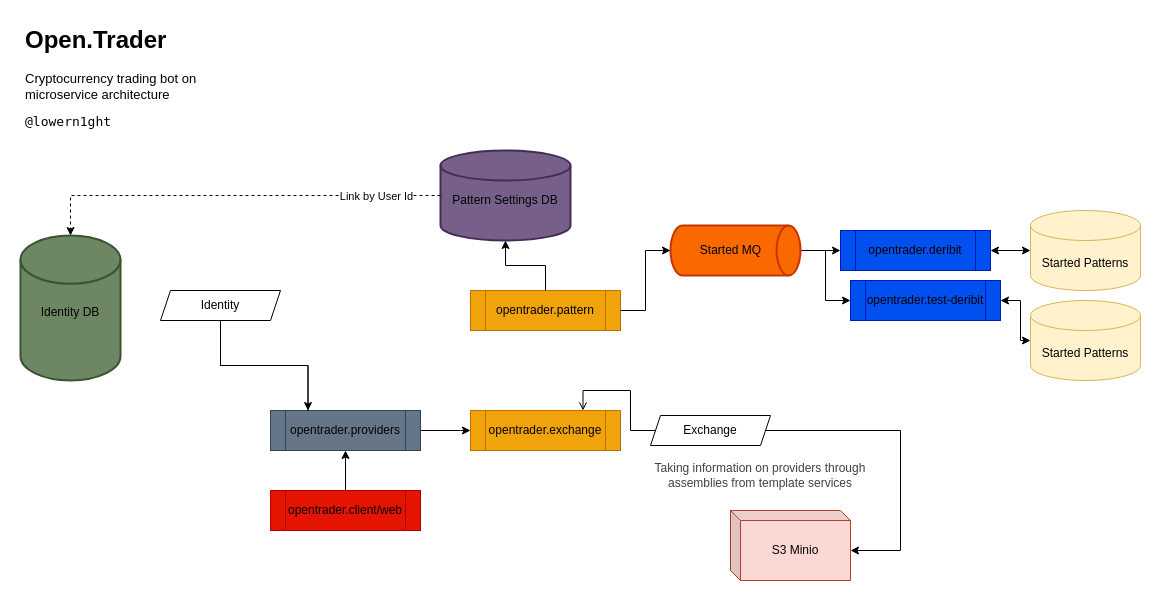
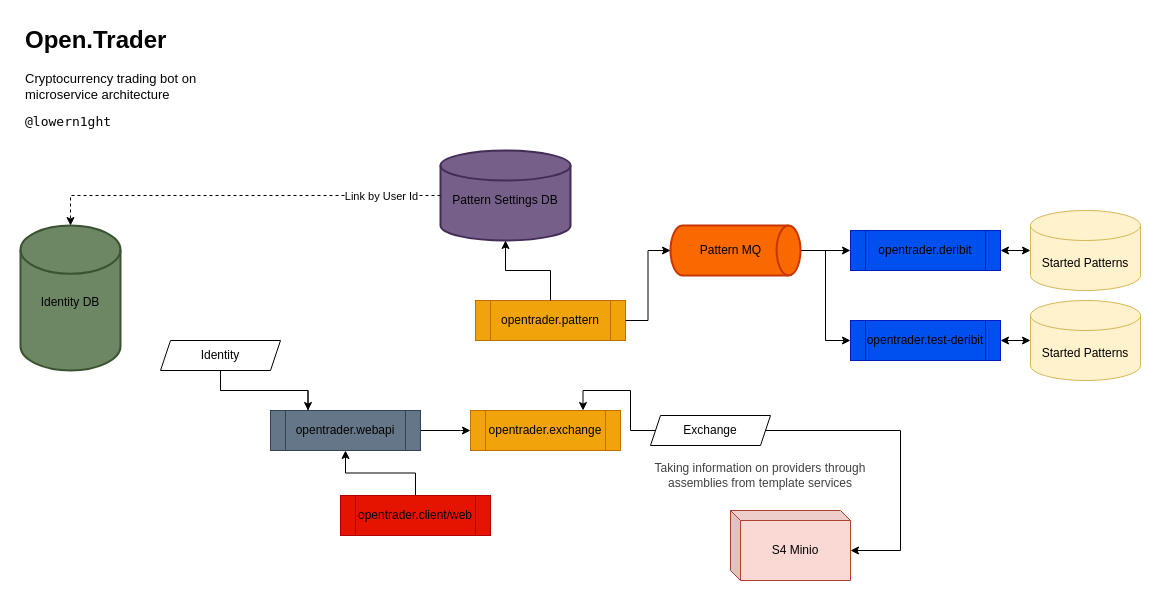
(731, 251) -> (731, 251)
(916, 251) -> (926, 251)
(926, 301) -> (926, 341)
(221, 306) -> (221, 356)
(71, 308) -> (71, 298)
(546, 311) -> (551, 321)
(583, 403) -> (583, 402)
(346, 431) -> (346, 431)
(346, 511) -> (416, 516)
(796, 551) -> (796, 551)
